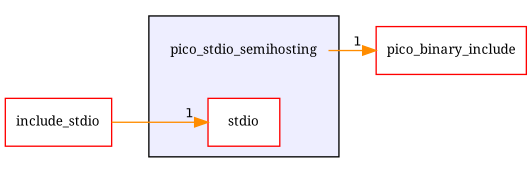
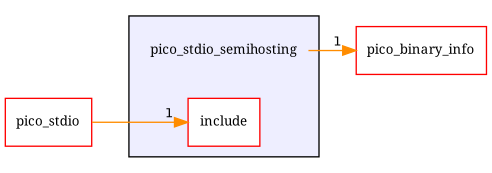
(451, 51) -> (421, 51)
(58, 122) -> (49, 122)
(244, 122) -> (224, 122)
